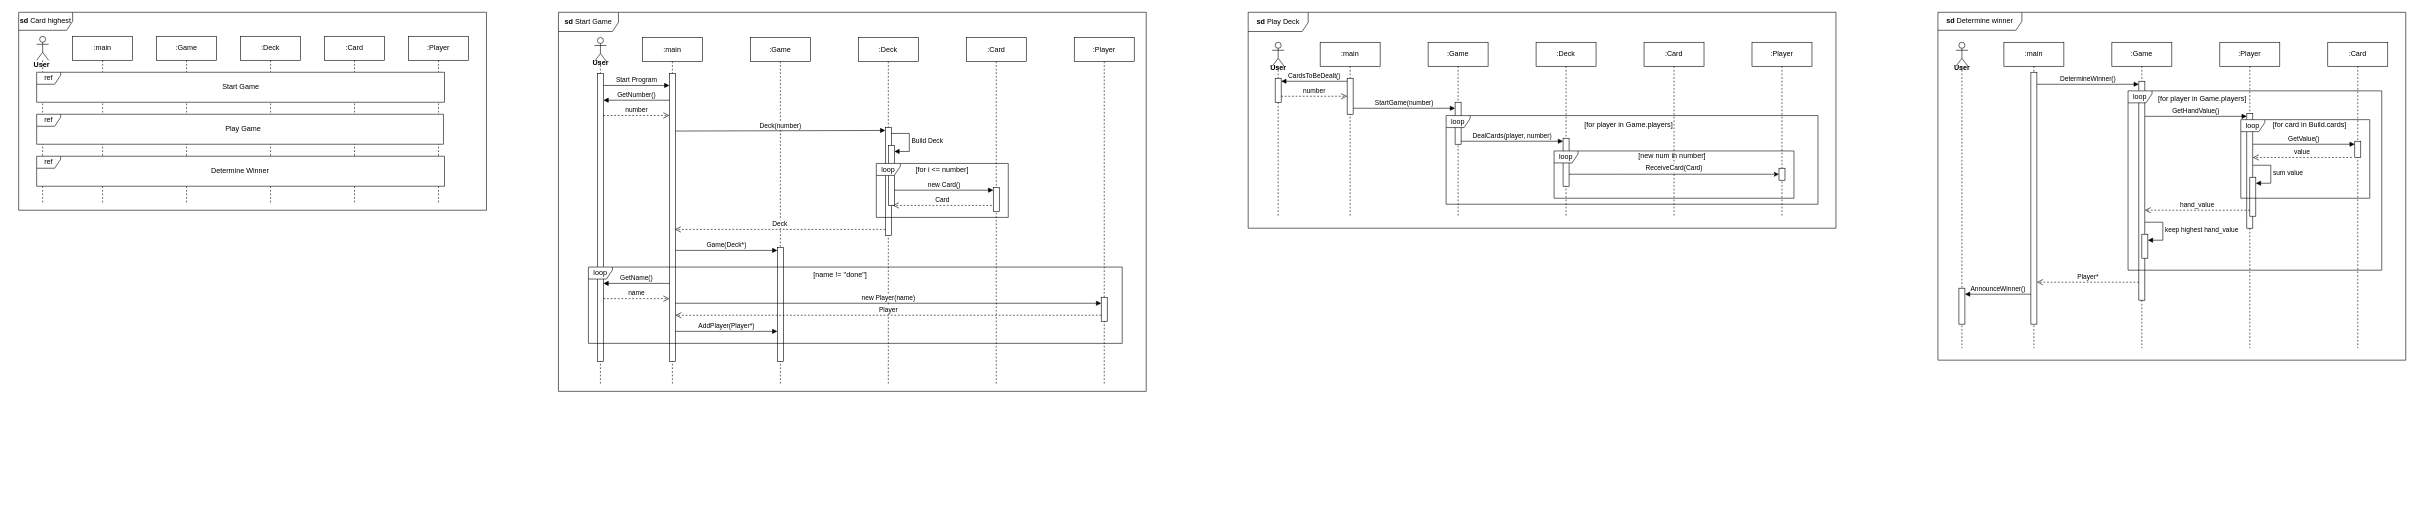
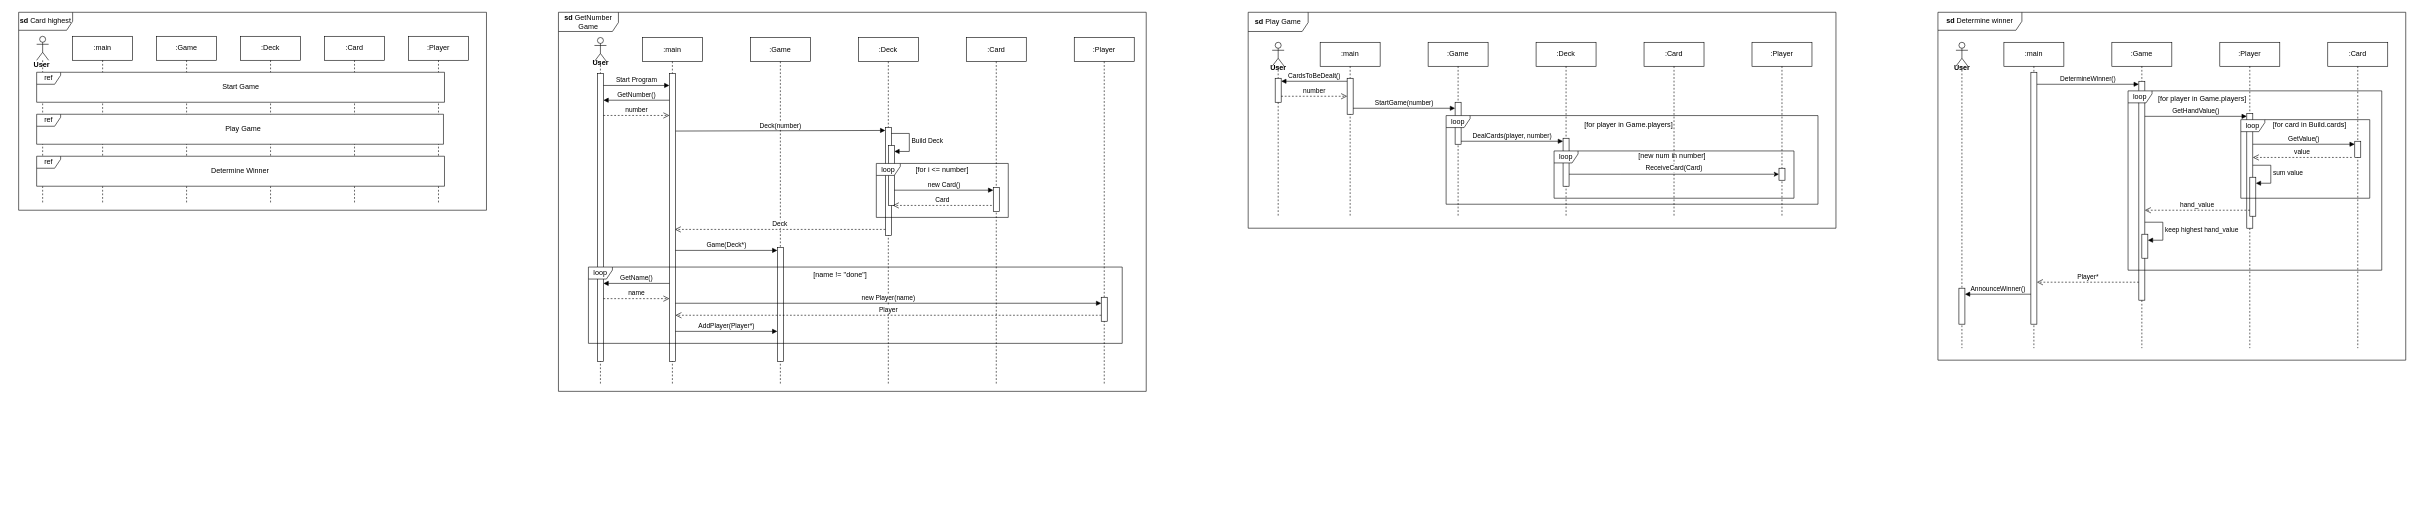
(588, 22) -> (588, 22)
(1278, 22) -> (1278, 22)
